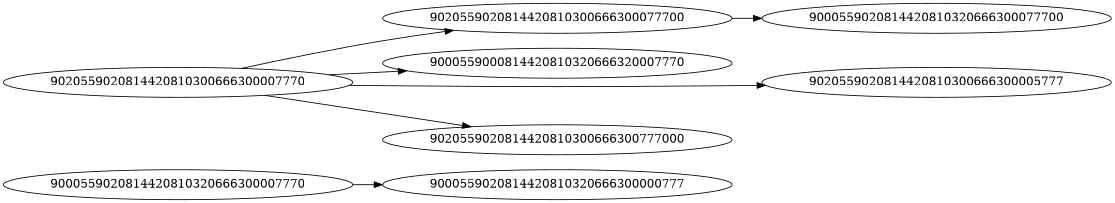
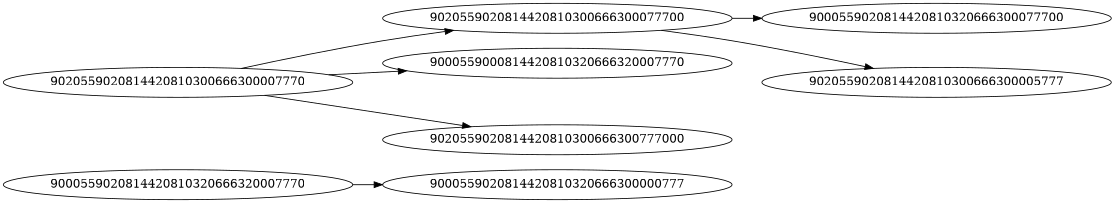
(553, 87) -> (764, 46)
(178, 185) -> (178, 185)
